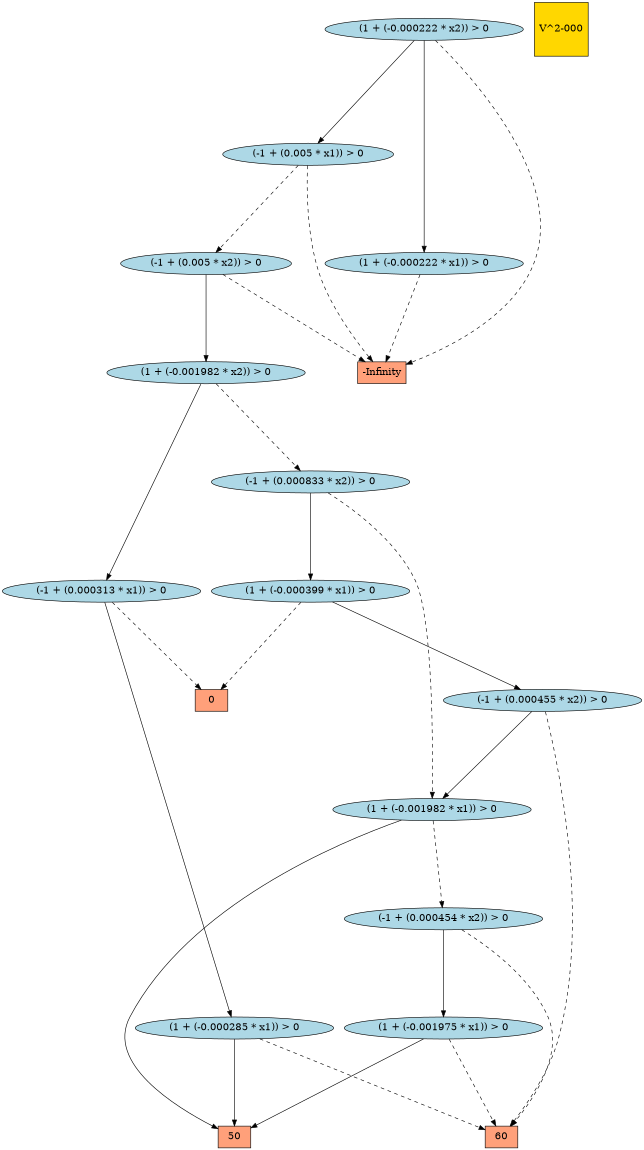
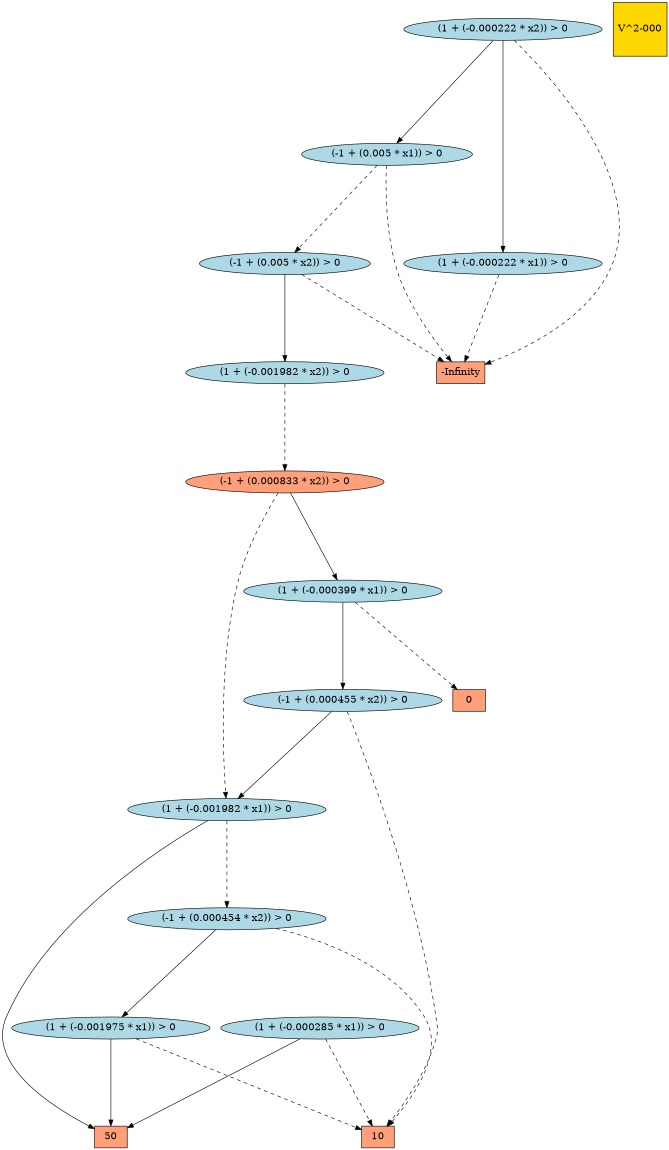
(311, 482) -> (285, 482)
(102, 591) -> none
(501, 1137) -> (378, 1137)
